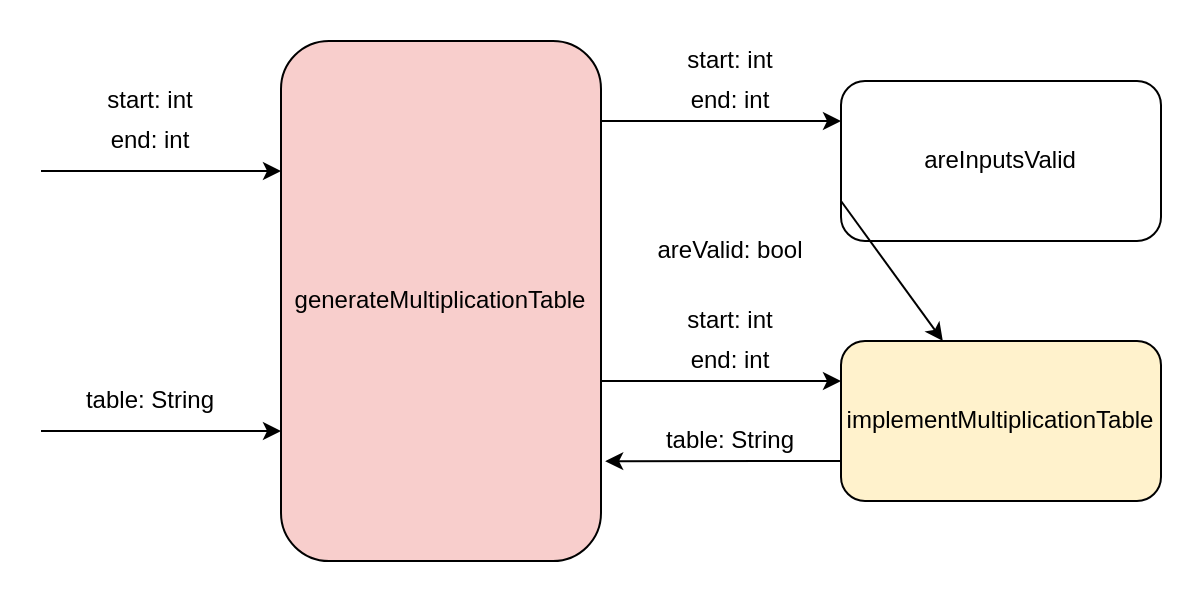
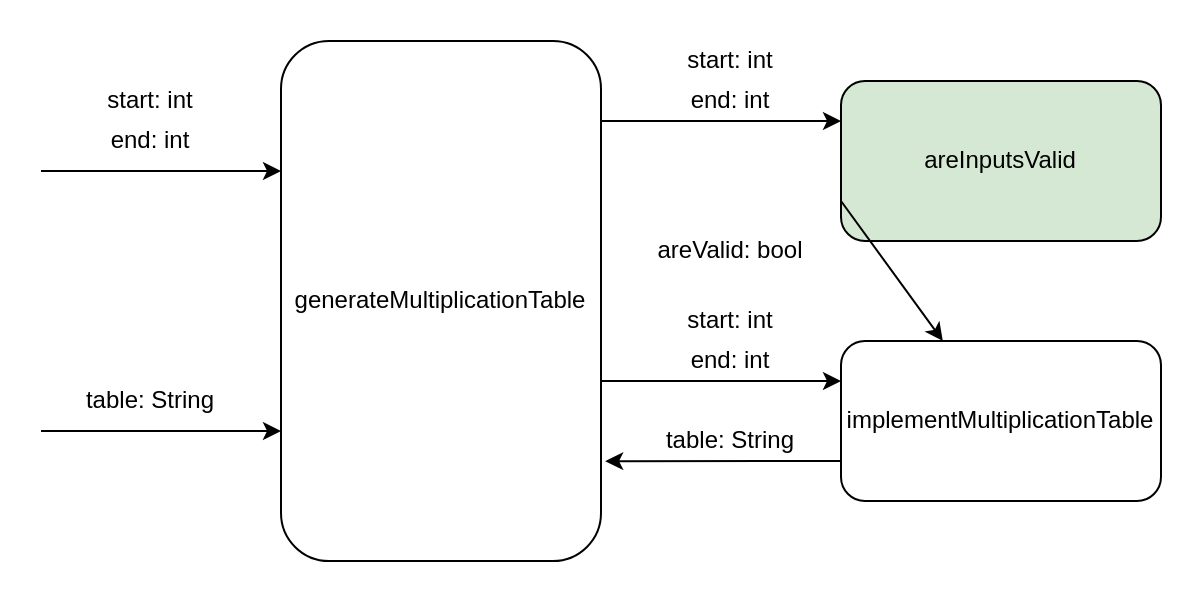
(1001, 161) -> (1001, 161)
(441, 301) -> (441, 301)
(1001, 421) -> (1001, 421)
